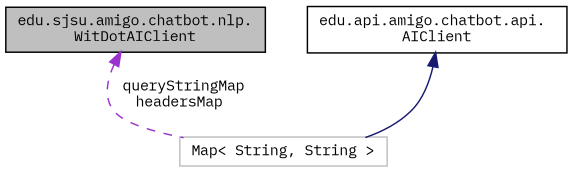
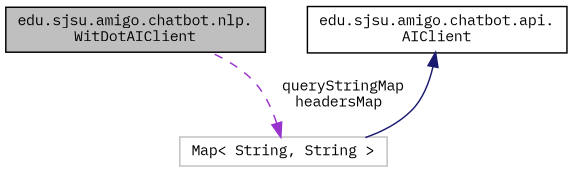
(437, 30) -> (437, 30)
(124, 119) -> (252, 79)
